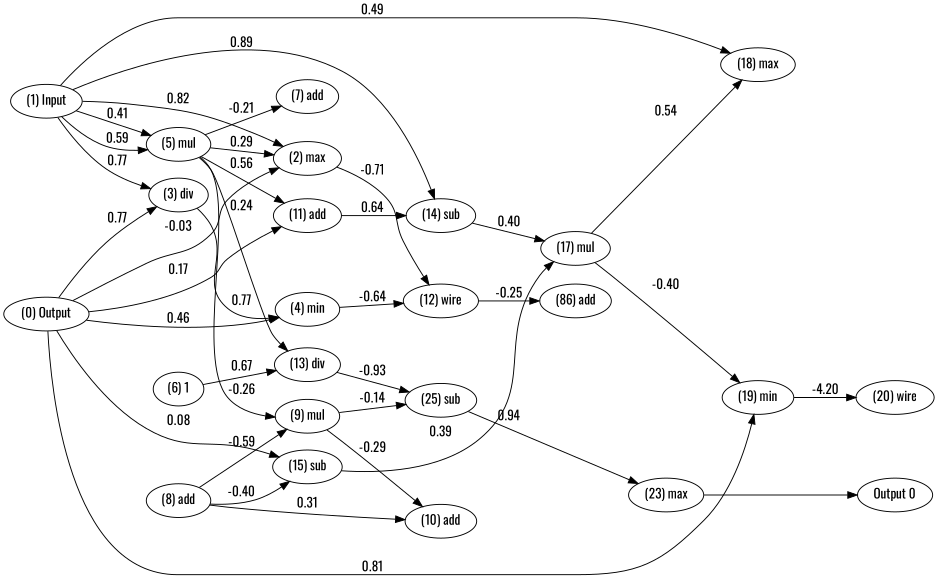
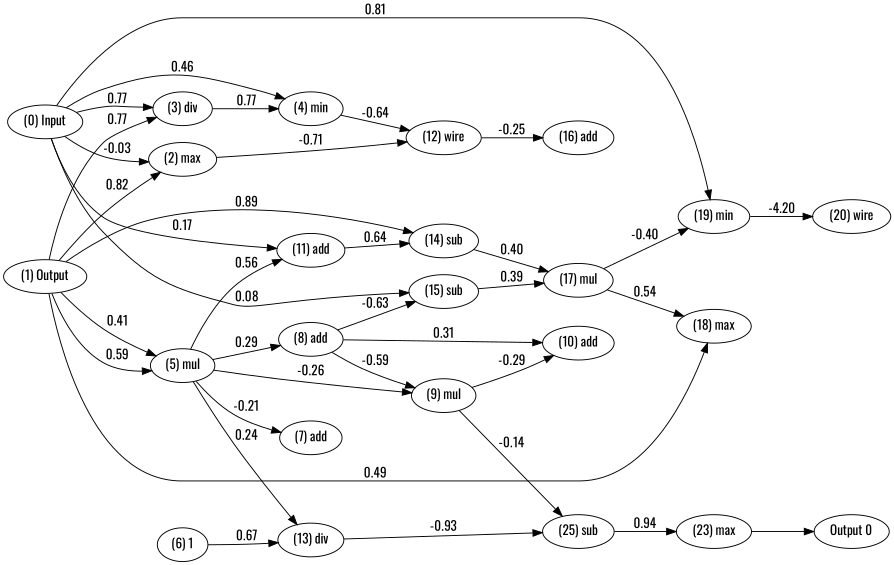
(46, 101) -> (45, 277)
(237, 151) -> (242, 353)
(576, 301) -> (578, 138)
(46, 314) -> (45, 122)
(242, 493) -> (375, 304)
